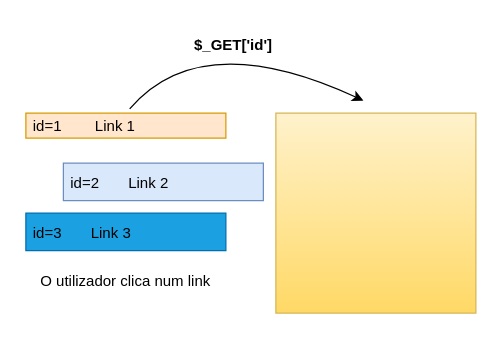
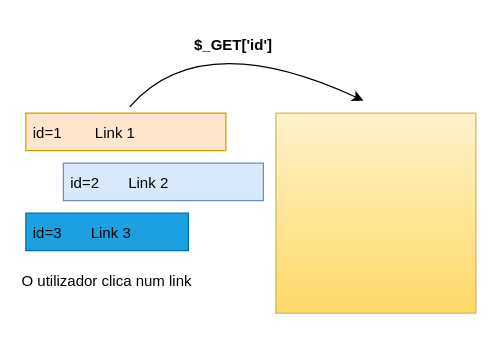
(126, 126) -> (126, 132)
(126, 232) -> (107, 232)
(126, 282) -> (107, 282)
